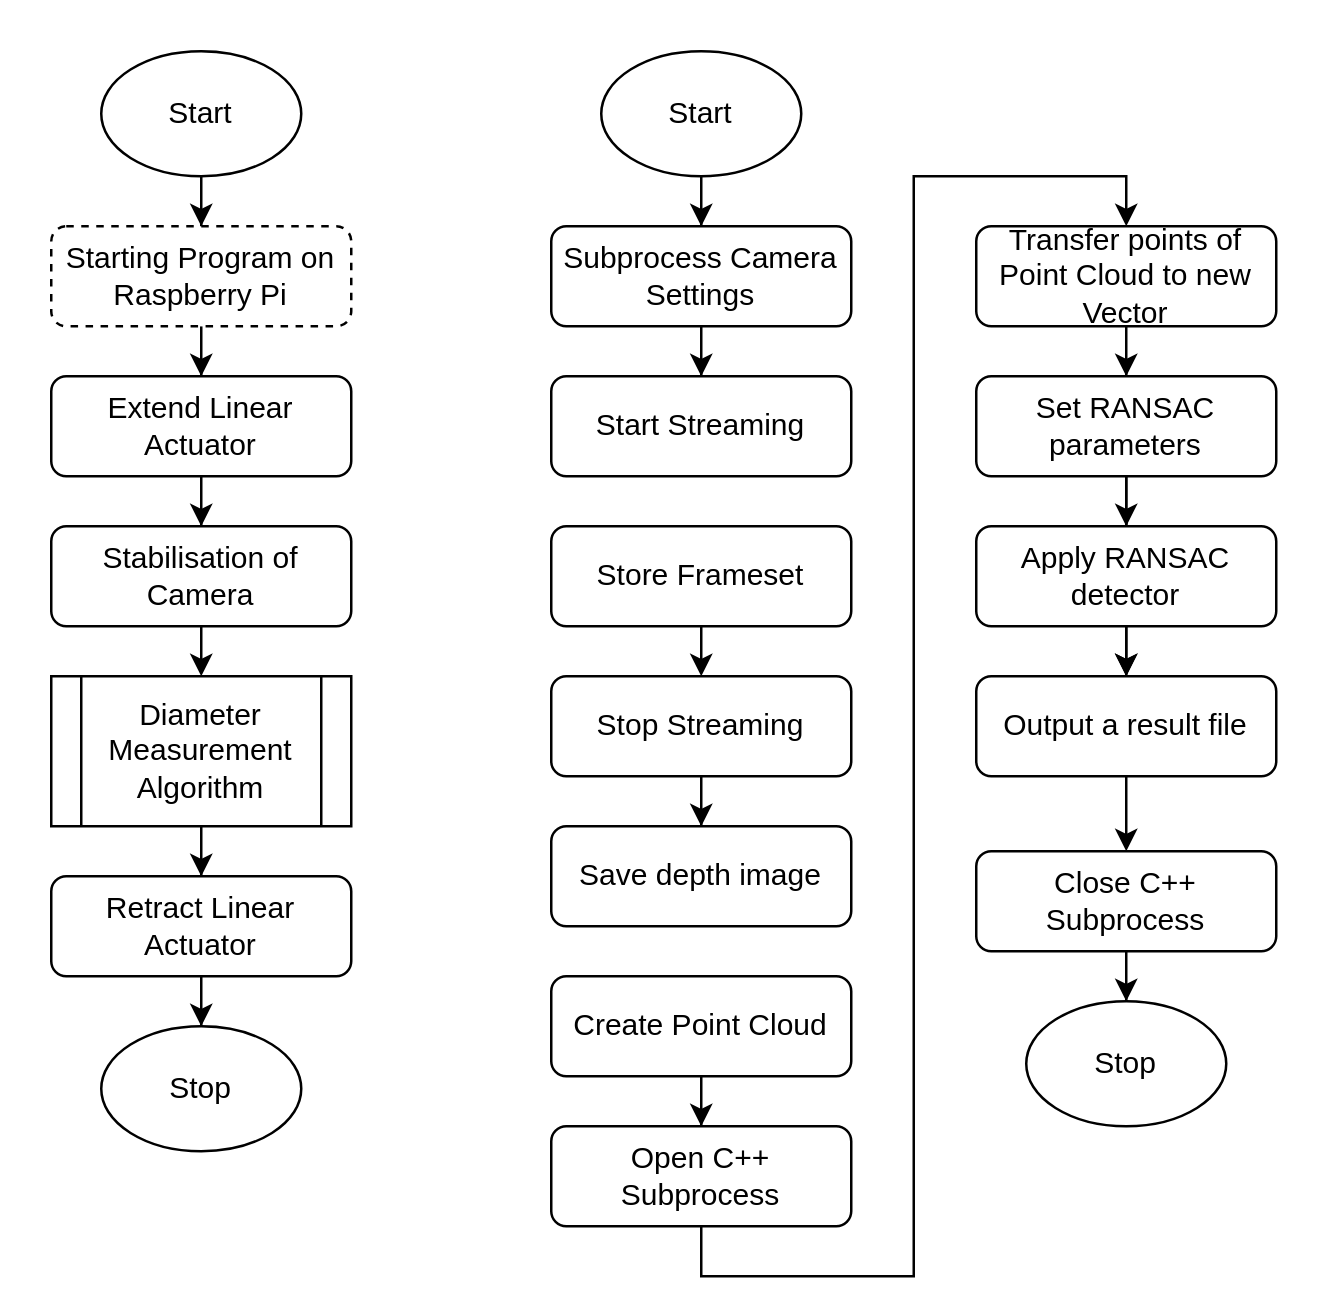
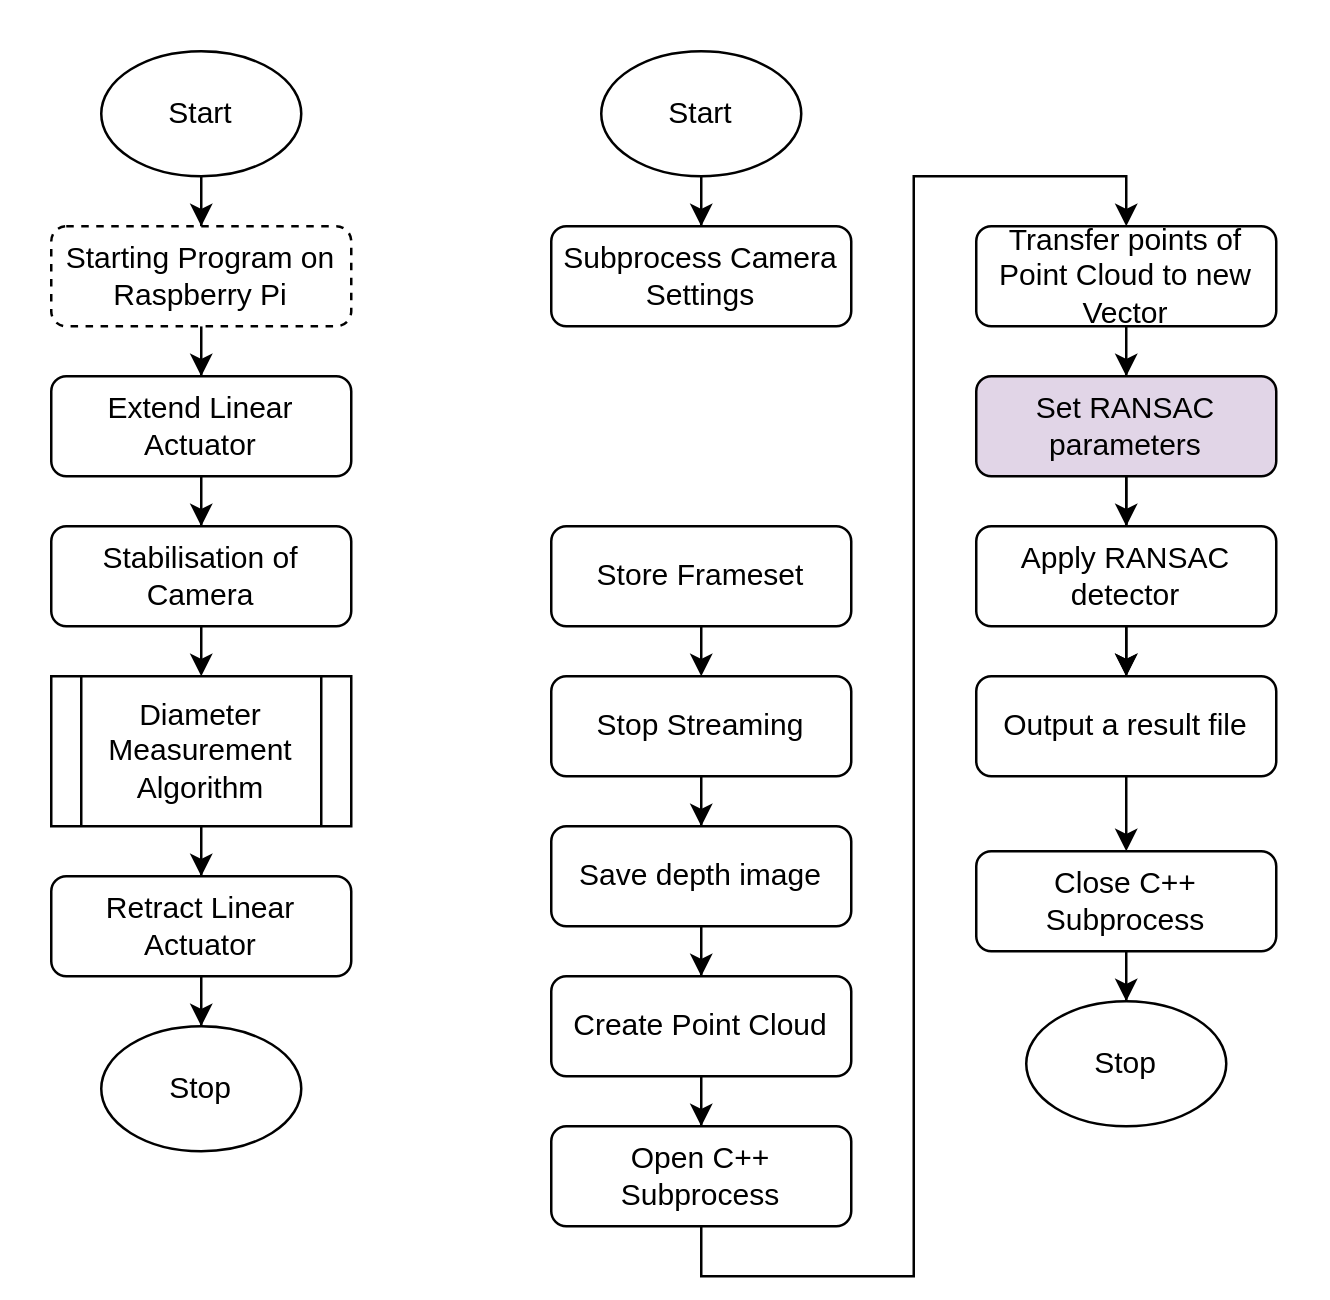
(701, 359) -> none
(701, 426) -> none
(1126, 426) -> (1126, 426)
none -> (701, 959)
